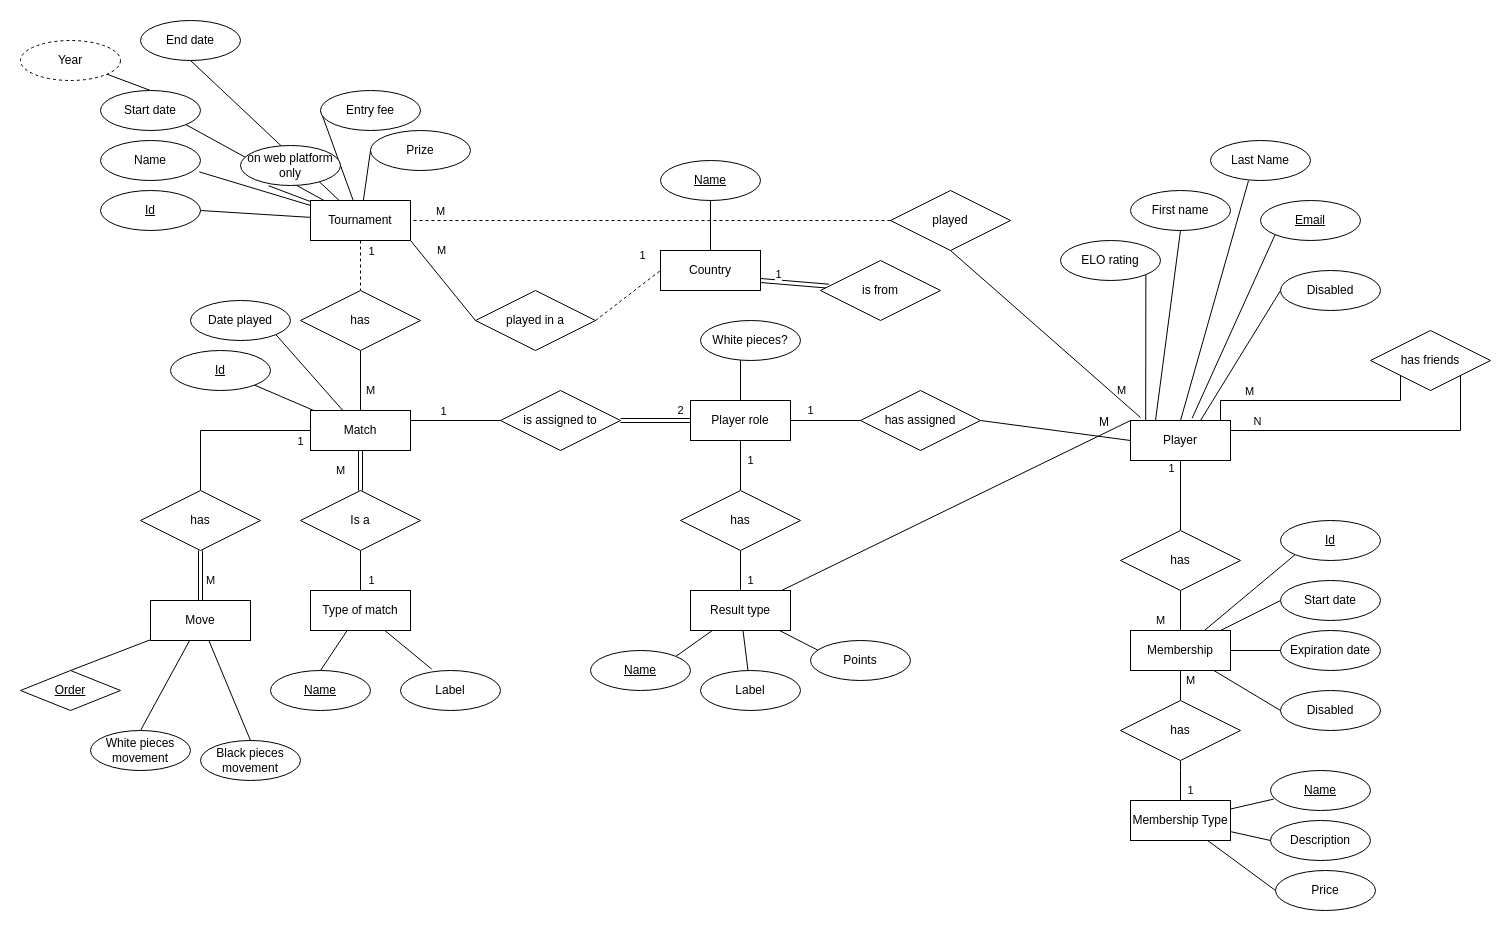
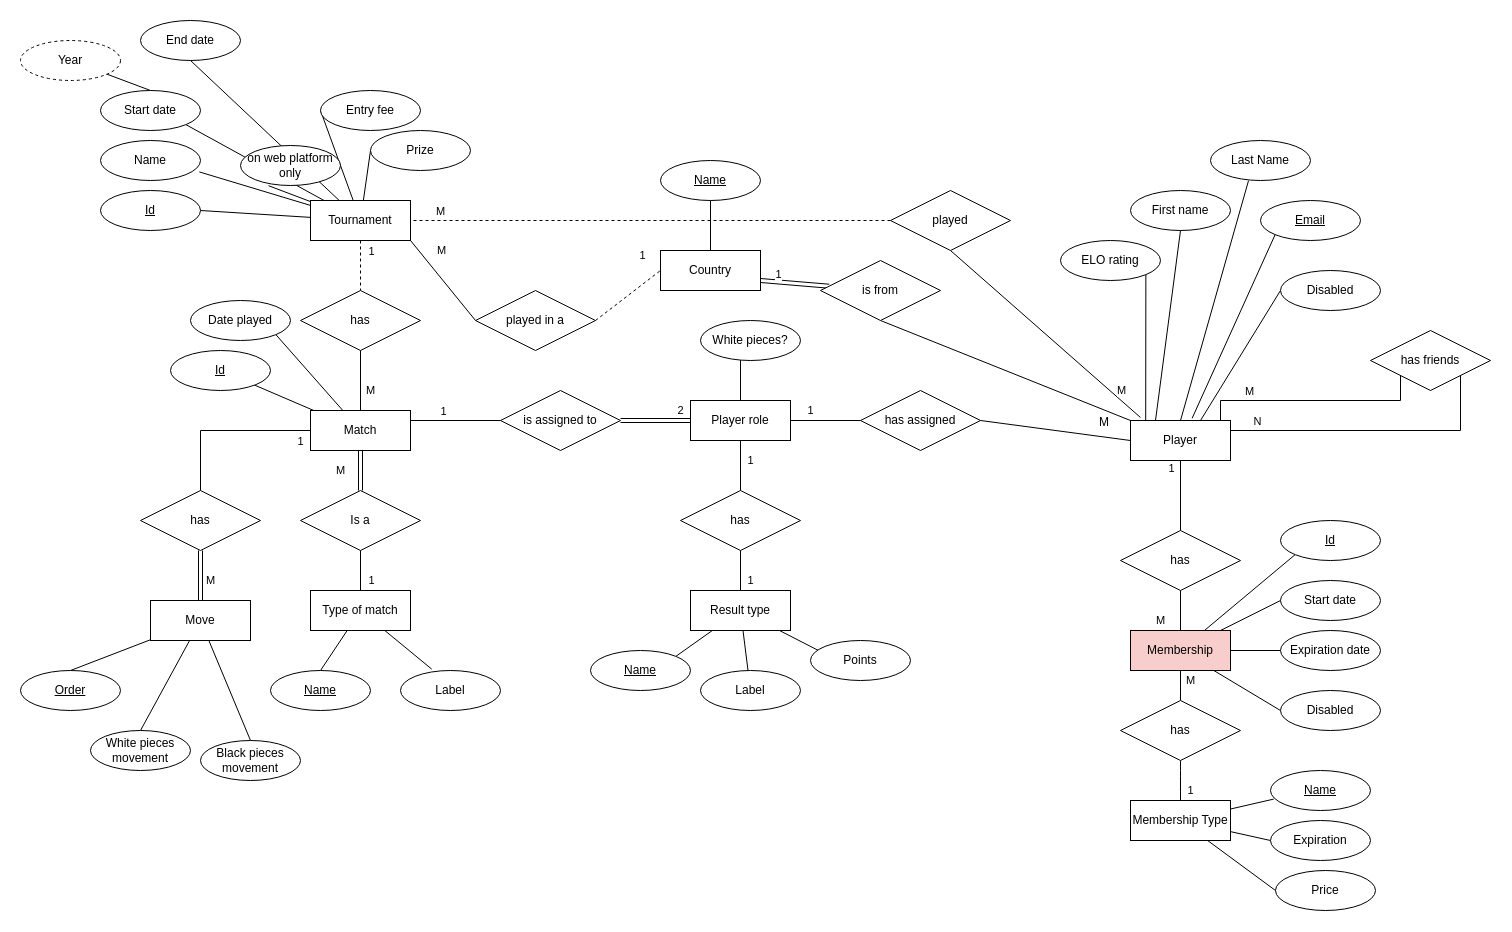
(956, 506) -> (1006, 371)
(1181, 651) -> (1181, 651)
(71, 691) -> (71, 691)
(1321, 841) -> (1321, 841)
